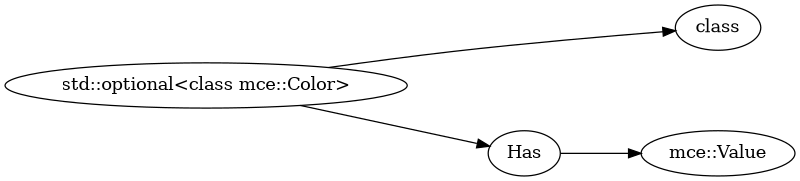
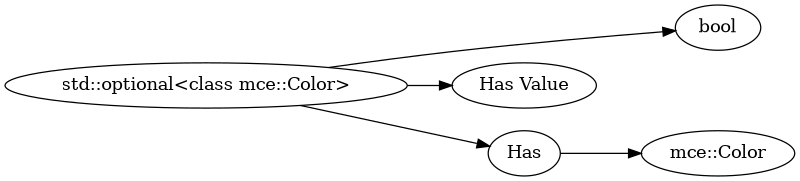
(718, 28) -> (718, 28)
none -> (524, 85)
(718, 153) -> (718, 153)
